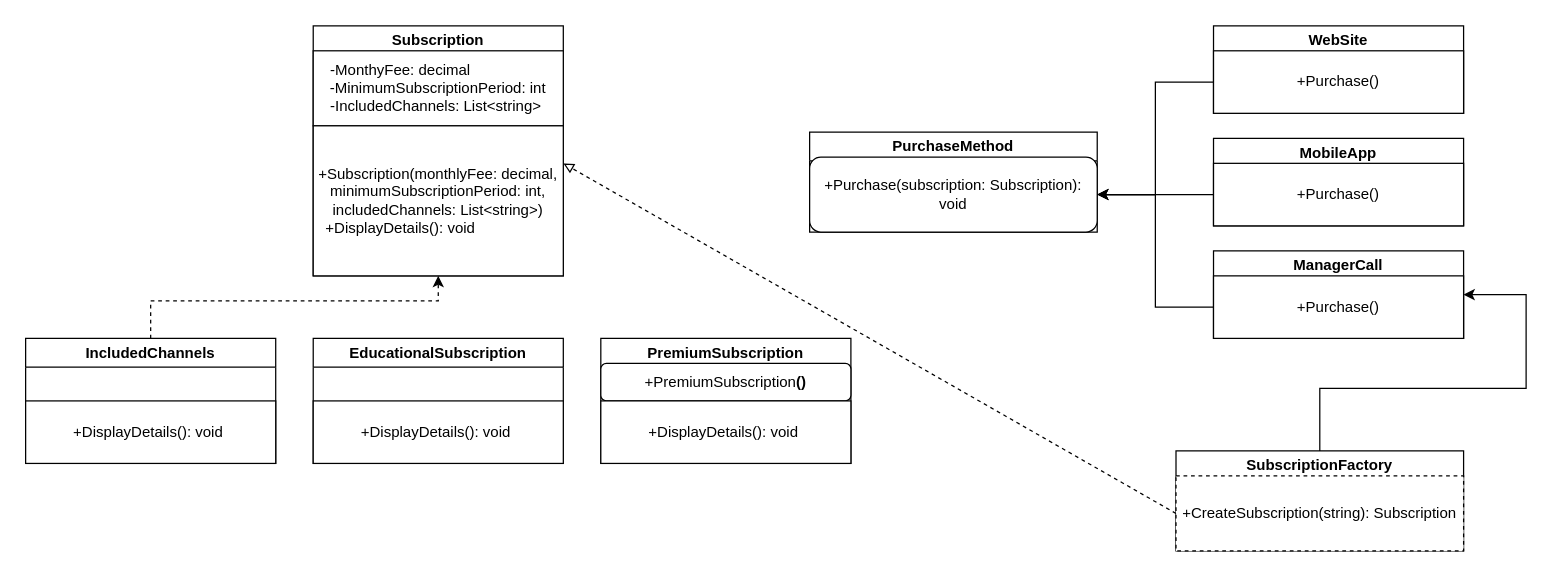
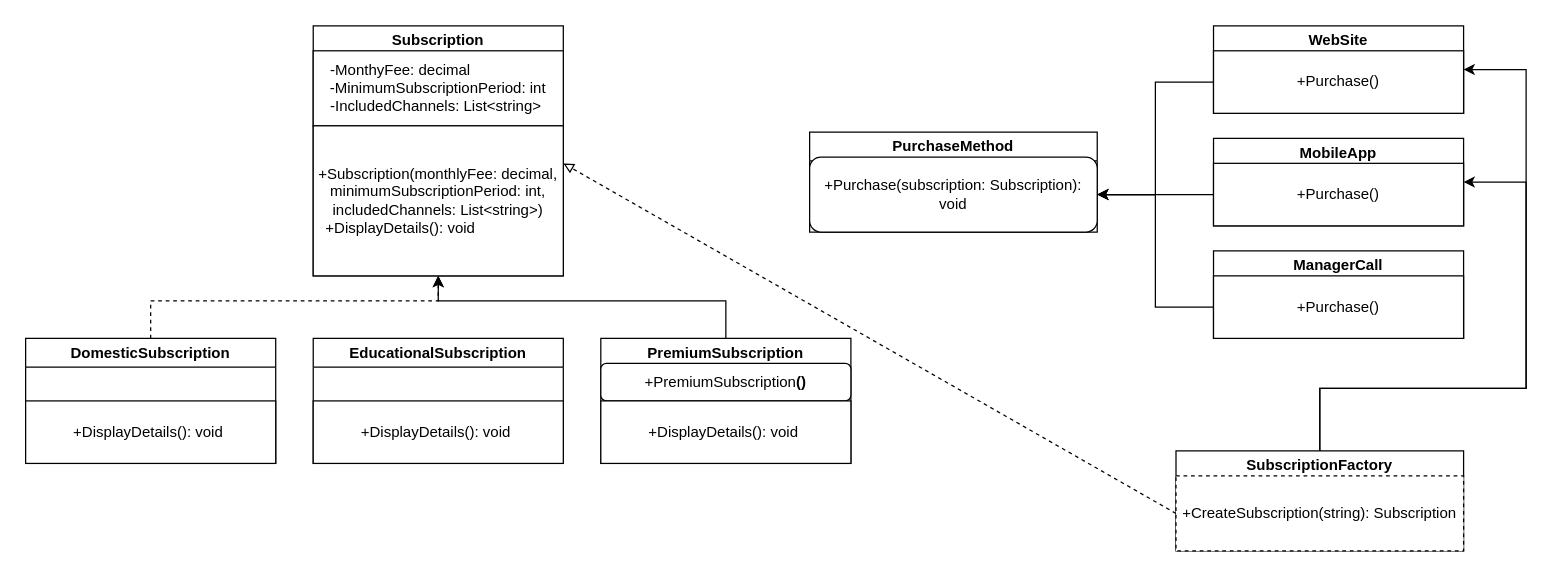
none -> (1526, 97)
none -> (1496, 182)
(1496, 294) -> none
none -> (601, 301)
(151, 353) -> (151, 353)
